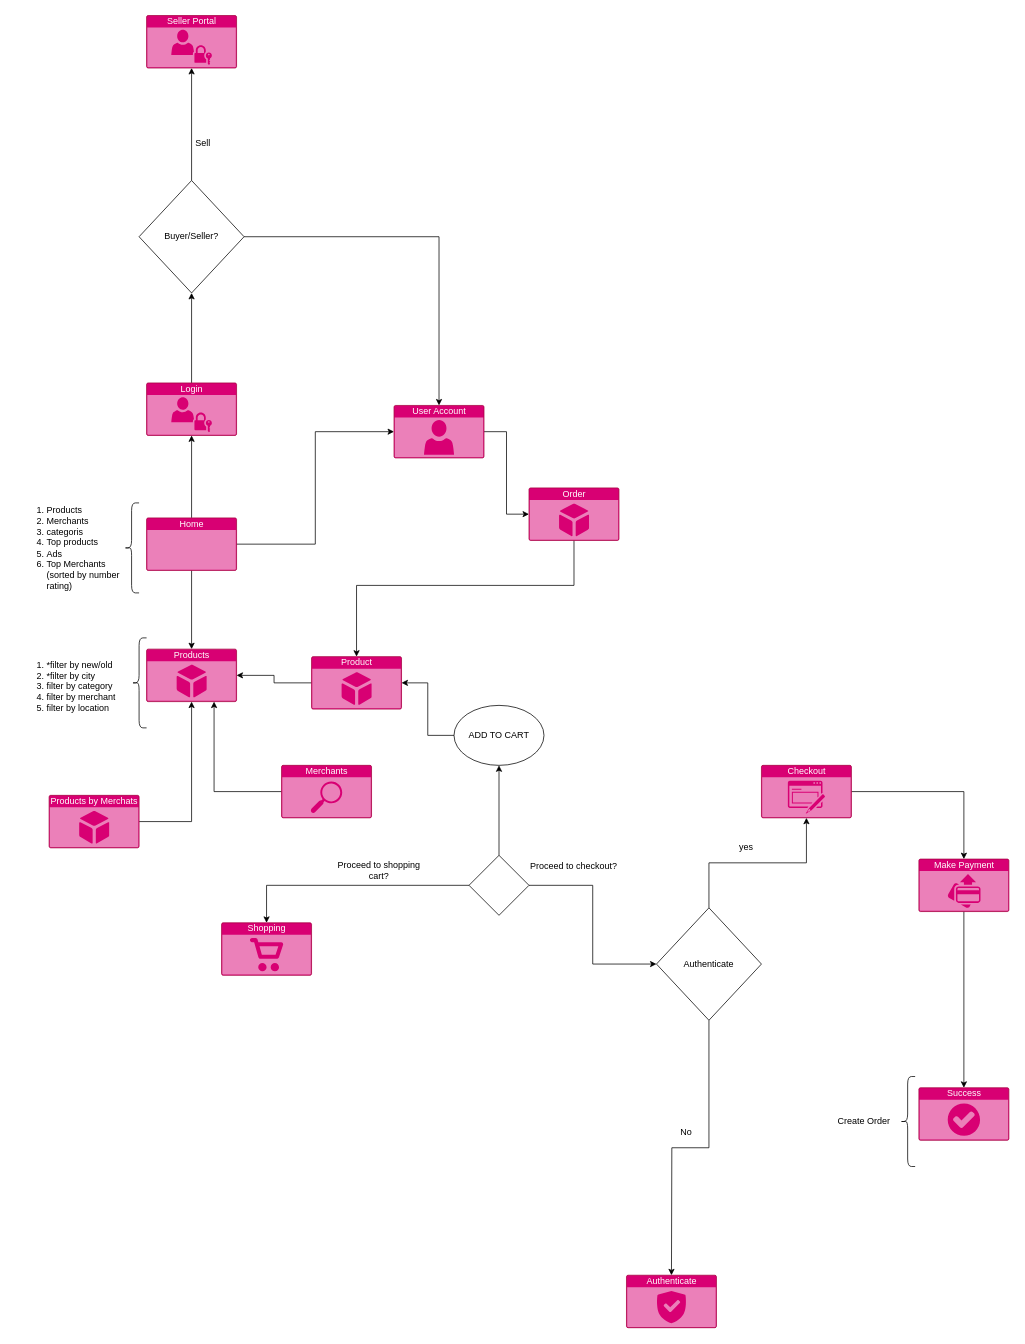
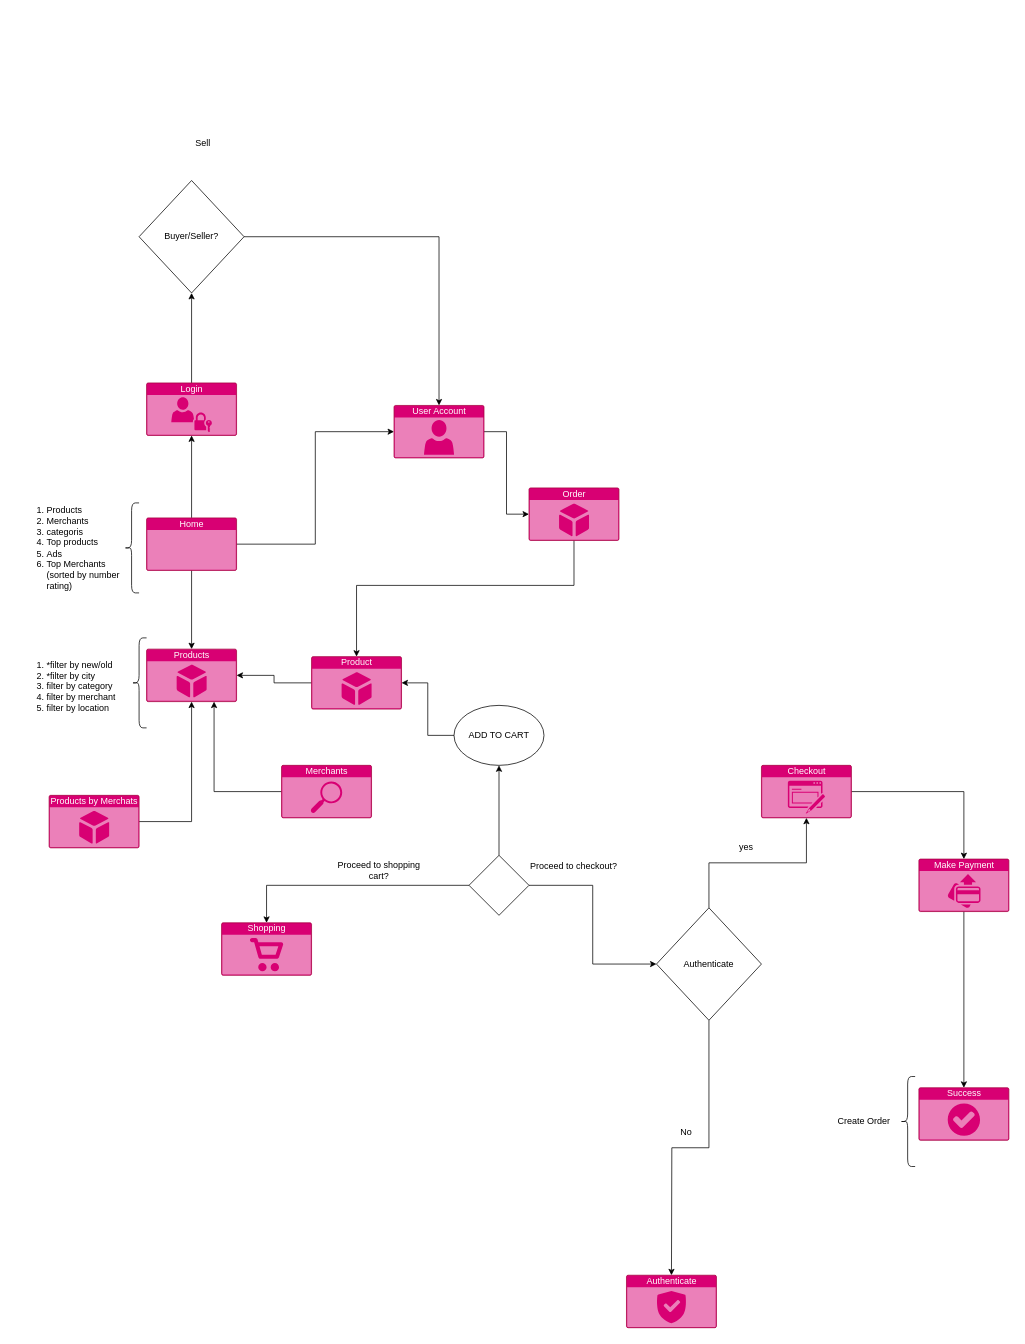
(192, 42) -> none
(192, 127) -> none
